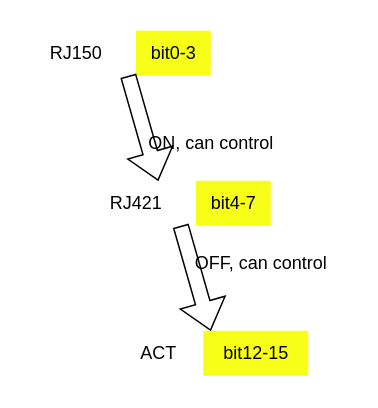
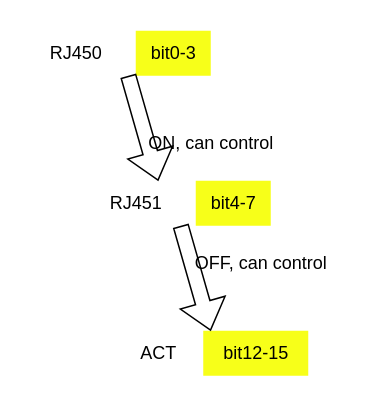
(77, 53) -> (77, 53)
(137, 203) -> (137, 203)
